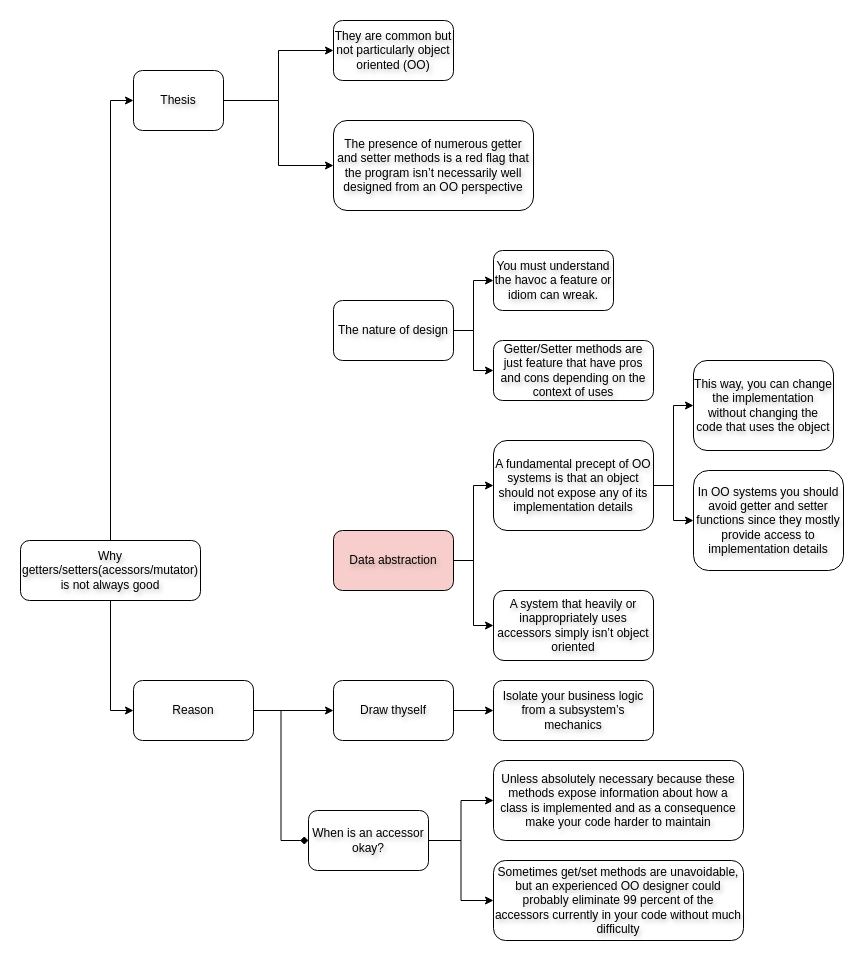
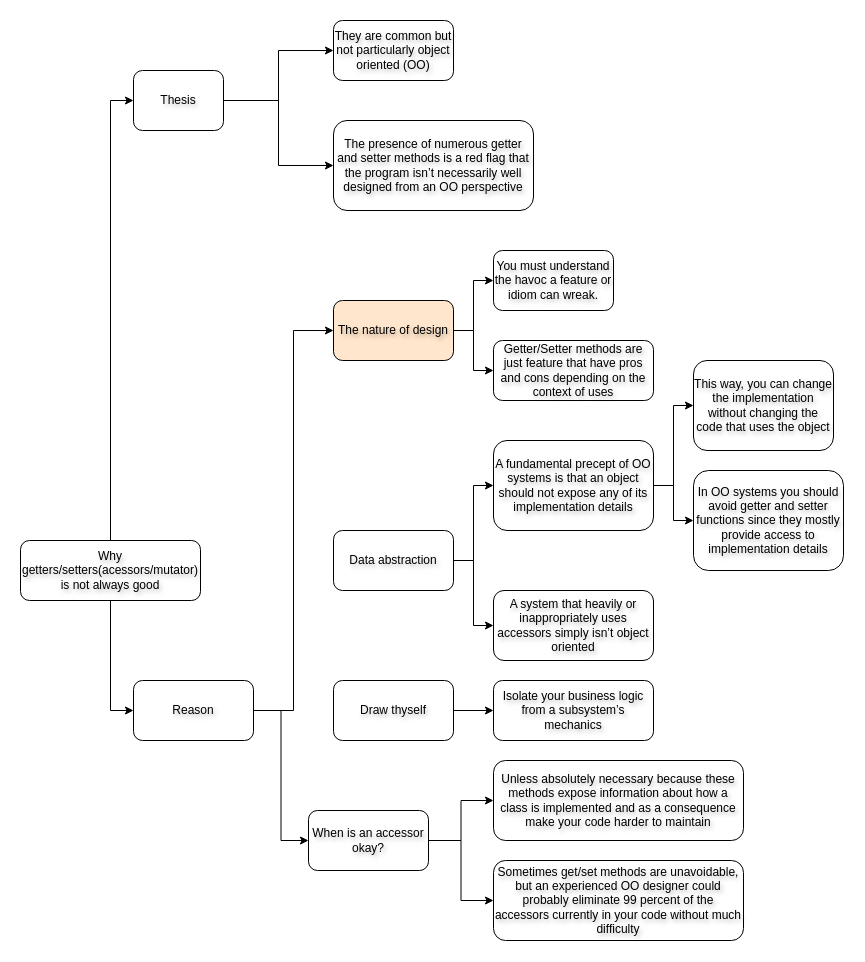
(394, 331) -> (394, 331)
(394, 561) -> (394, 561)
(309, 711) -> (294, 506)
(300, 841) -> (300, 841)
